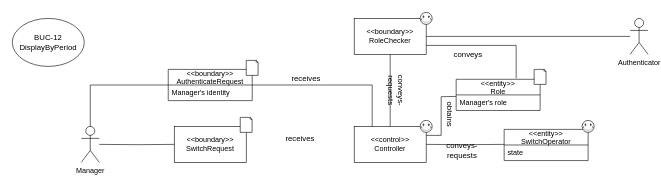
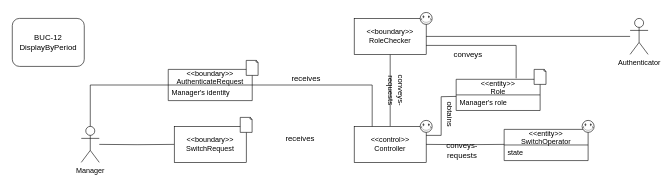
(48, 42) -> (48, 42)
